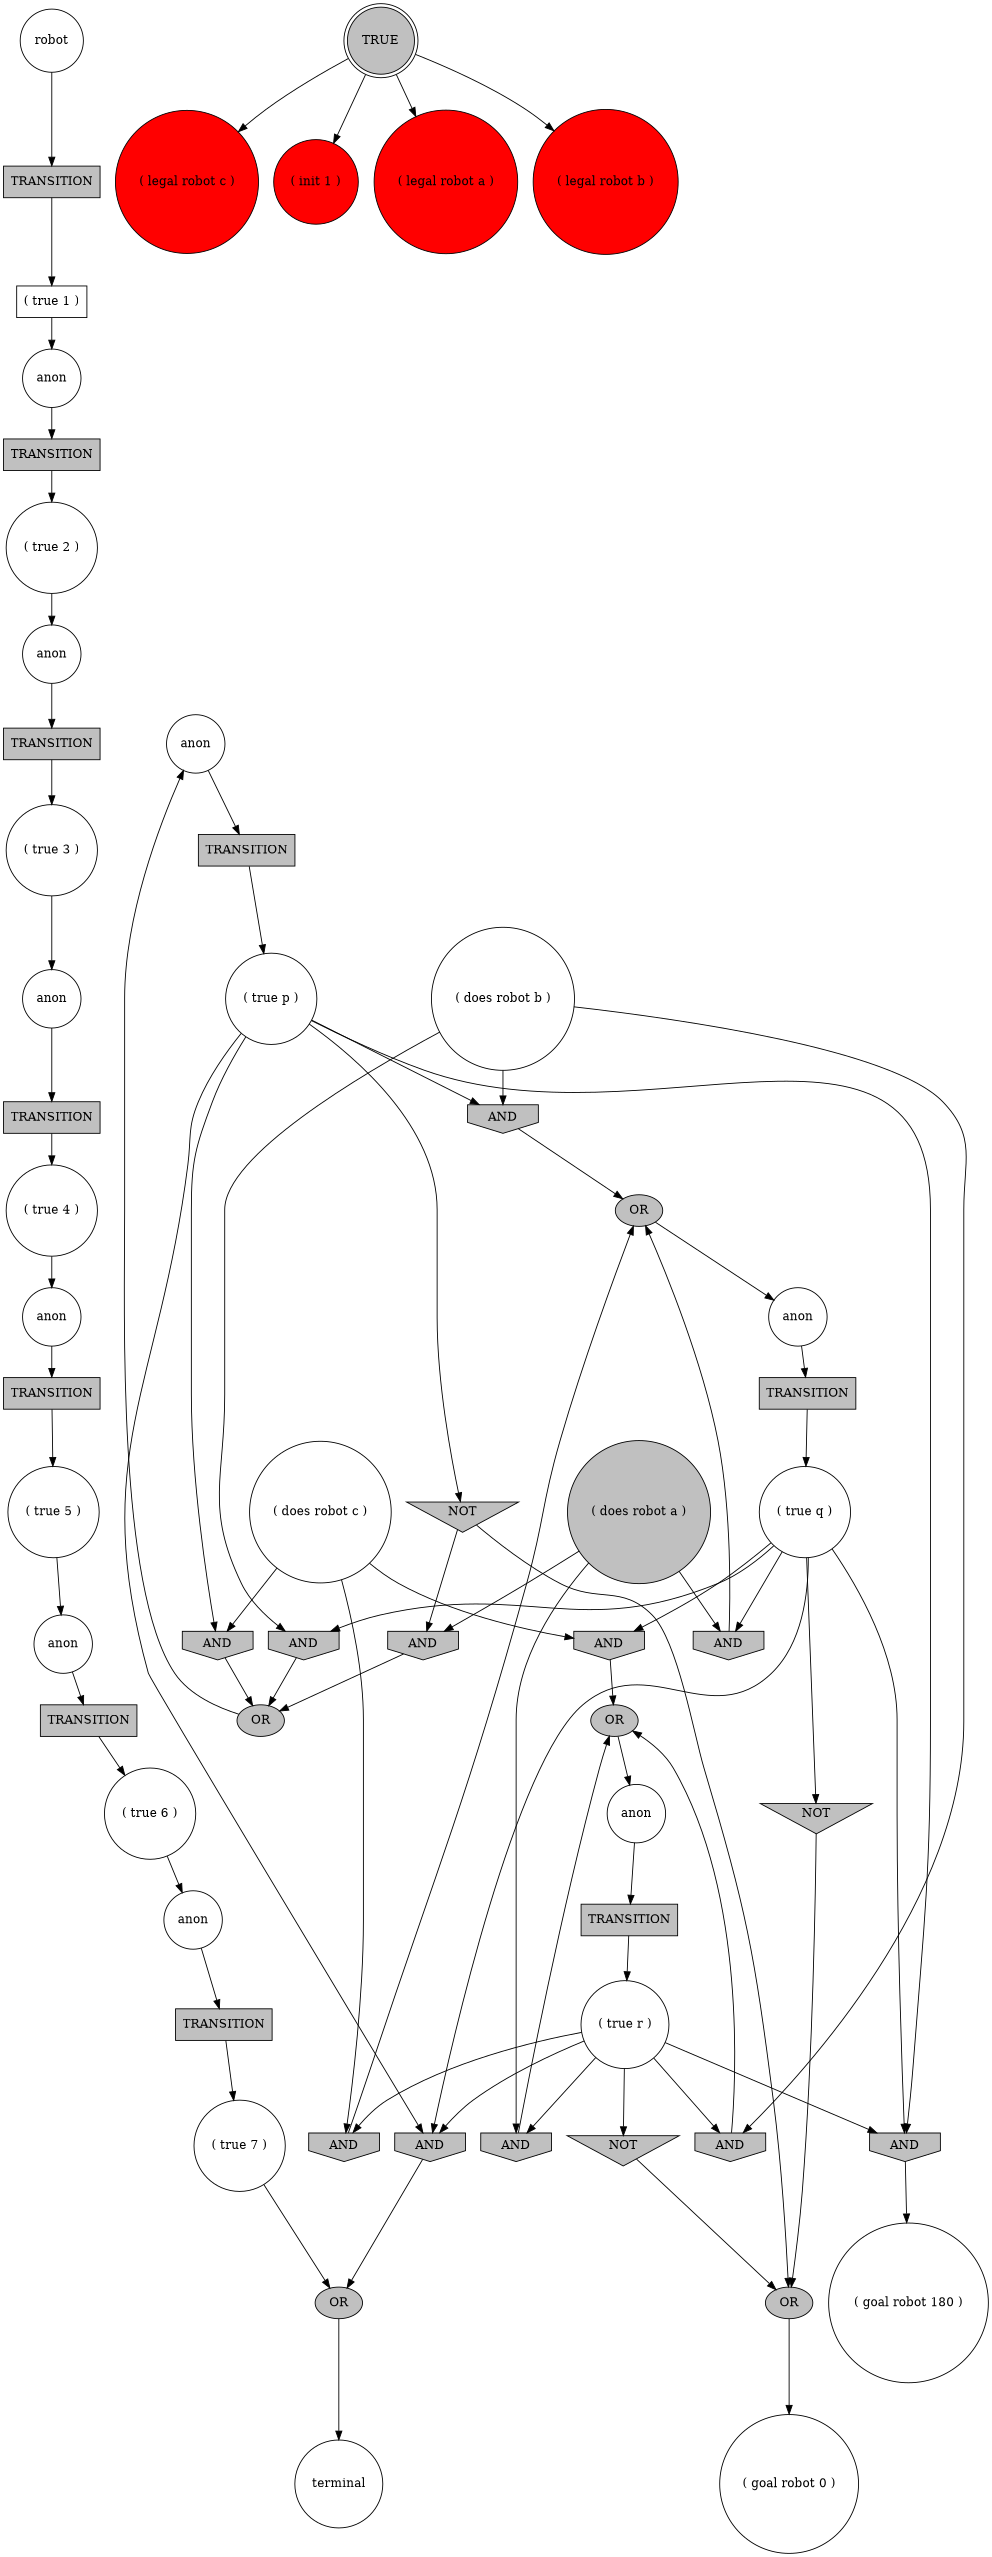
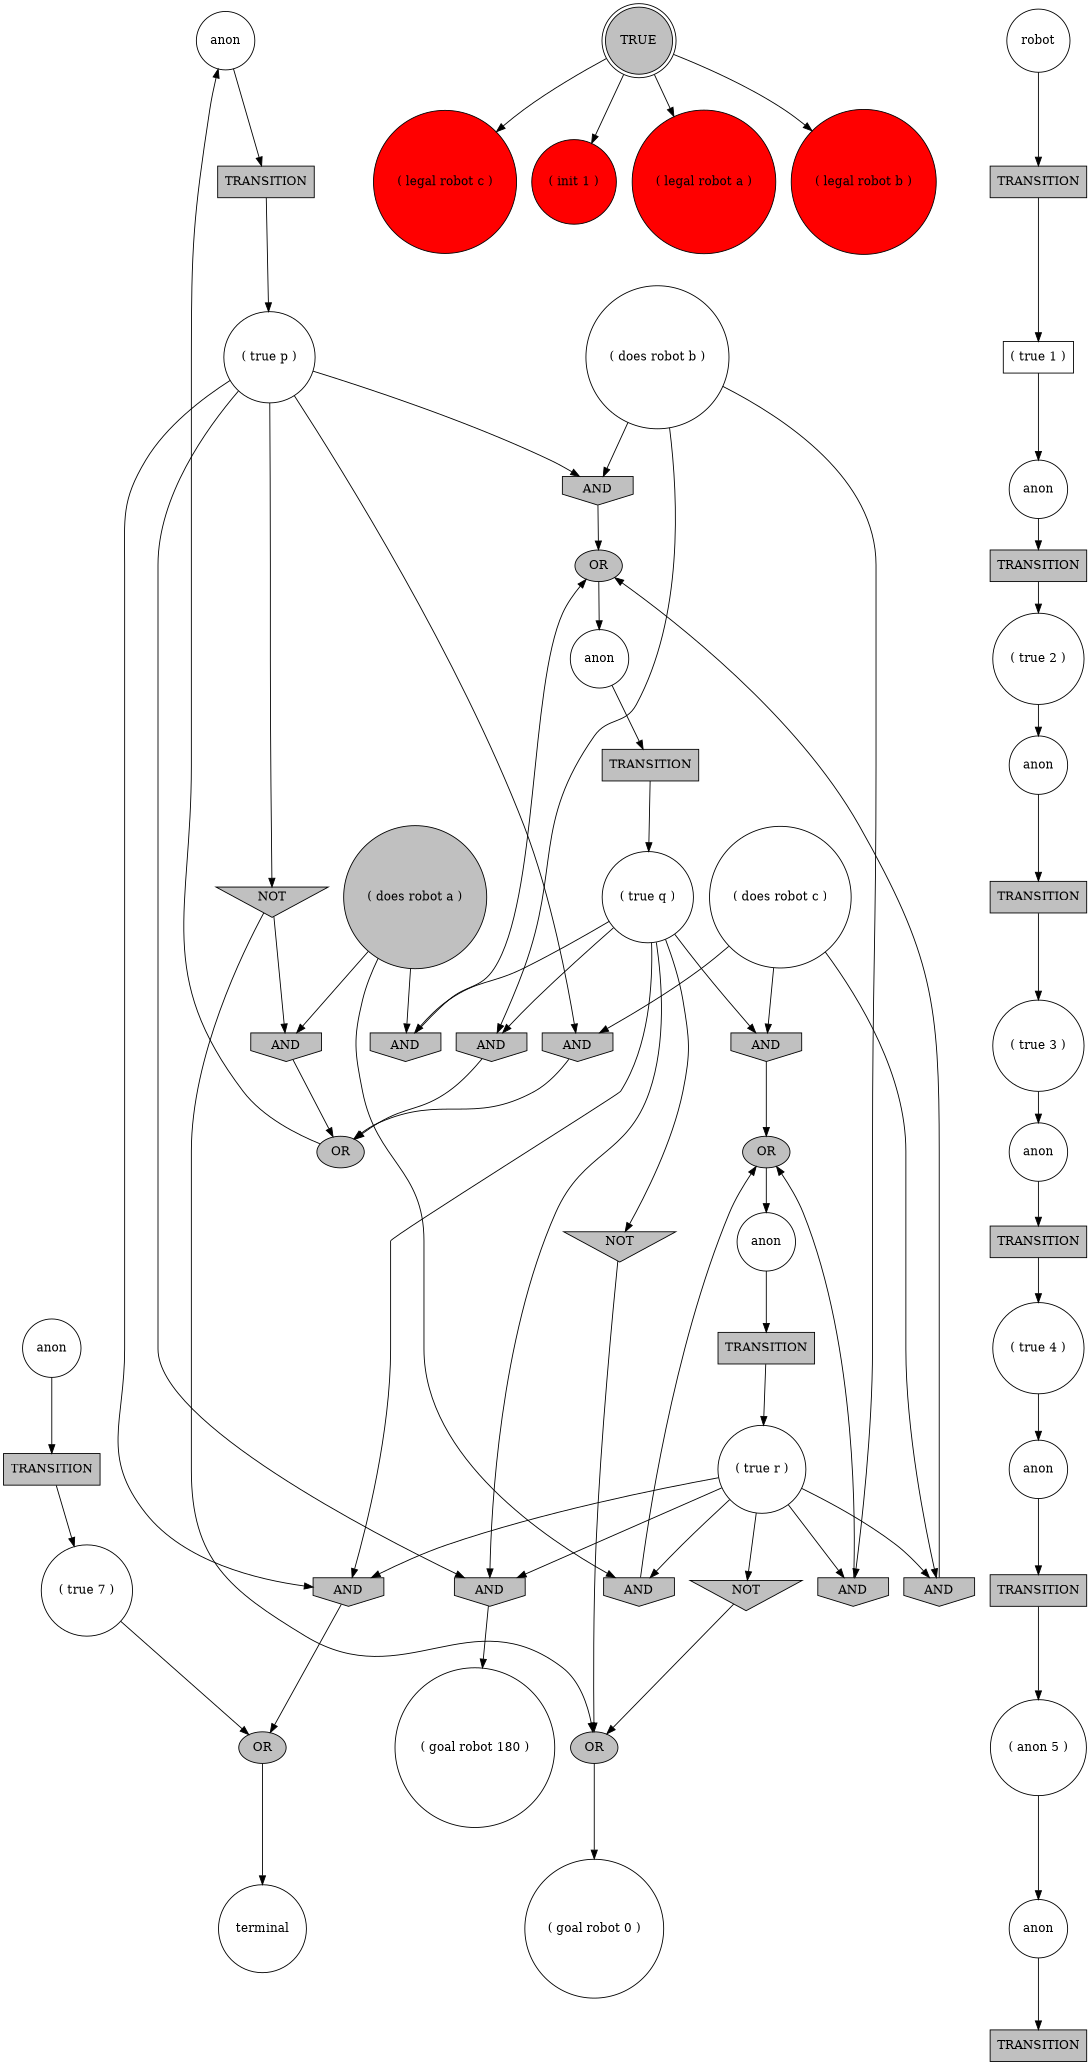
(54, 1512) -> (1038, 1748)
(150, 1814) -> none
